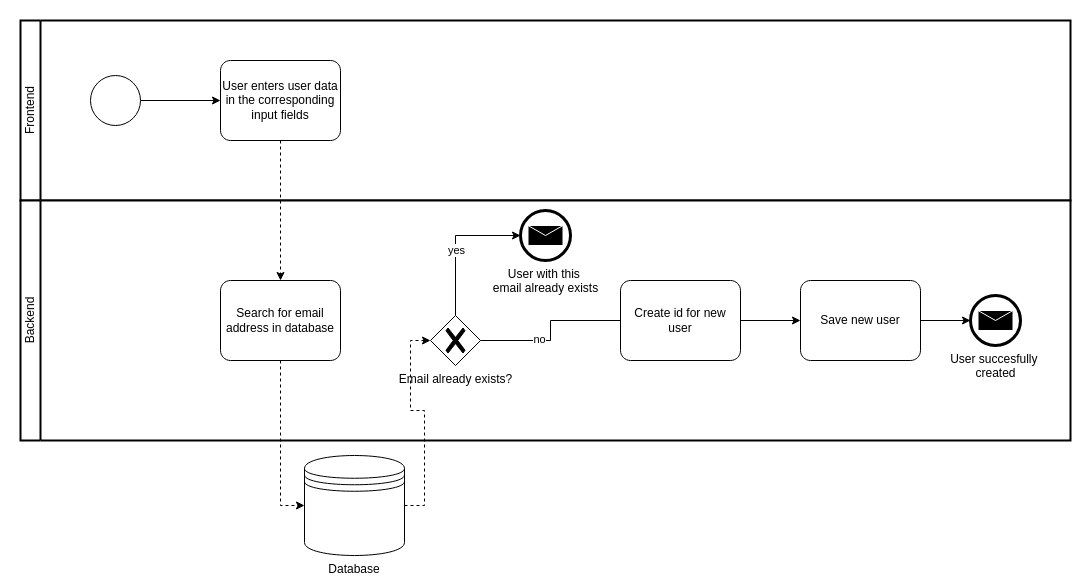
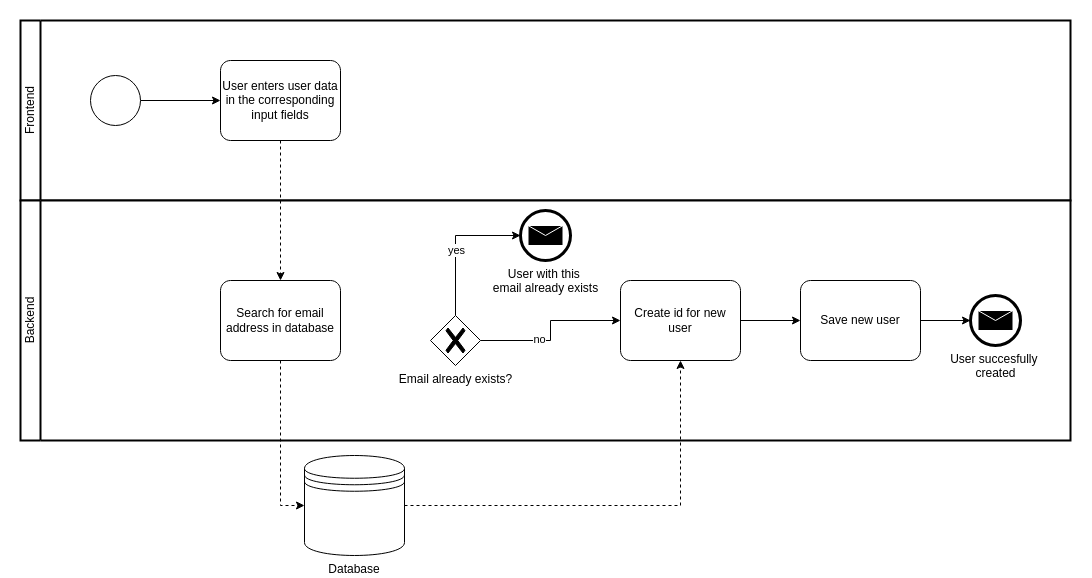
(615, 321) -> (612, 321)
(423, 411) -> (623, 506)
